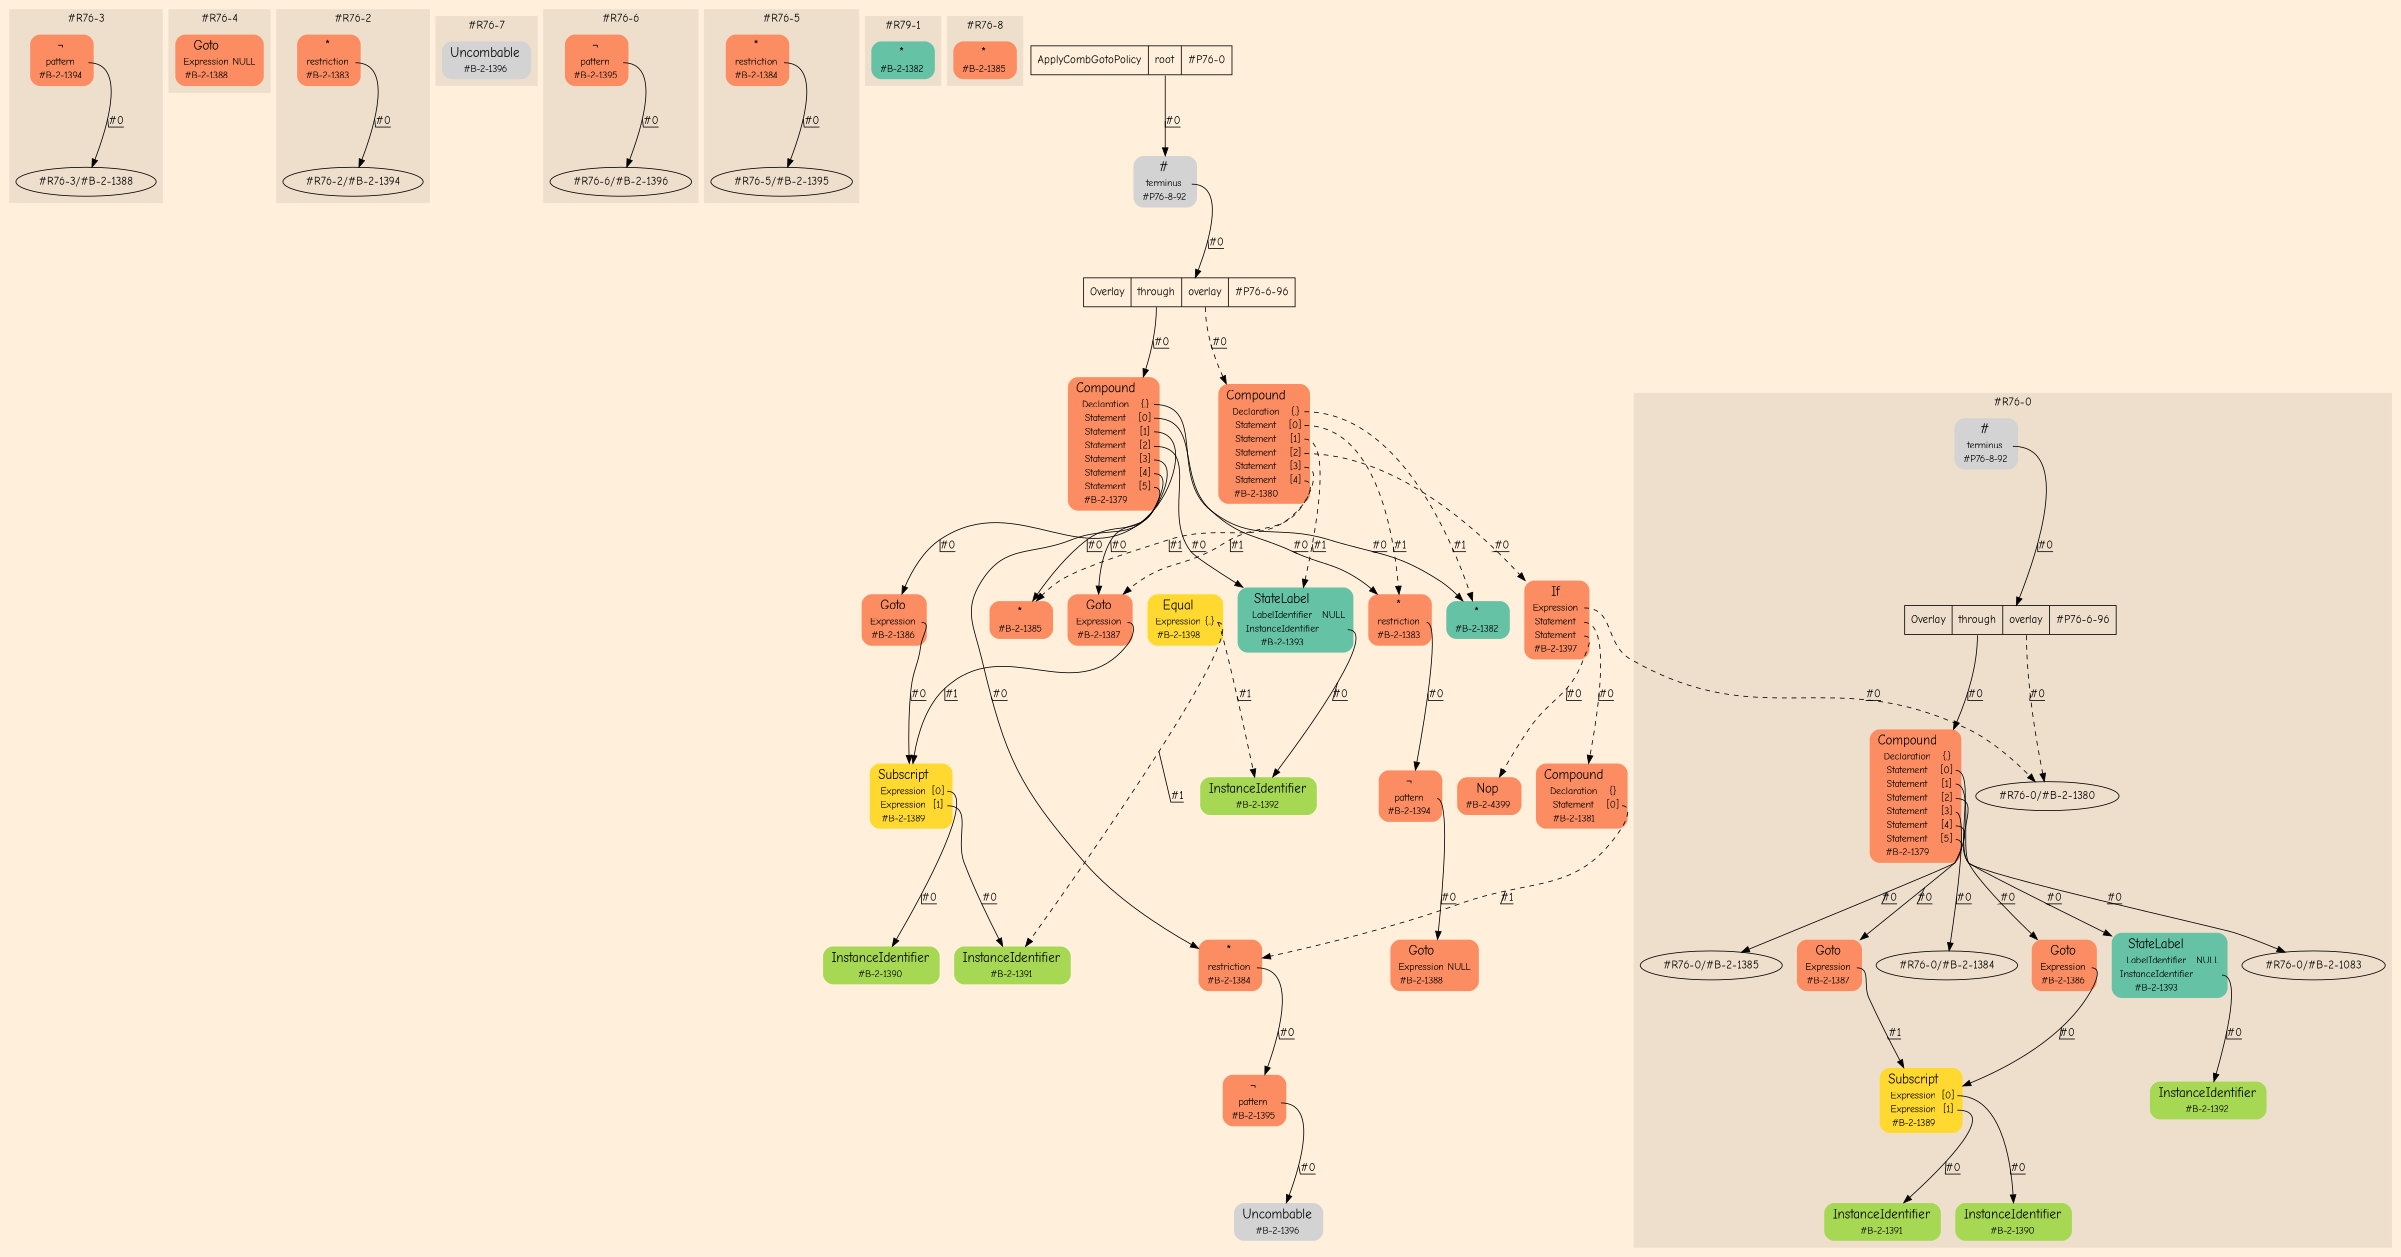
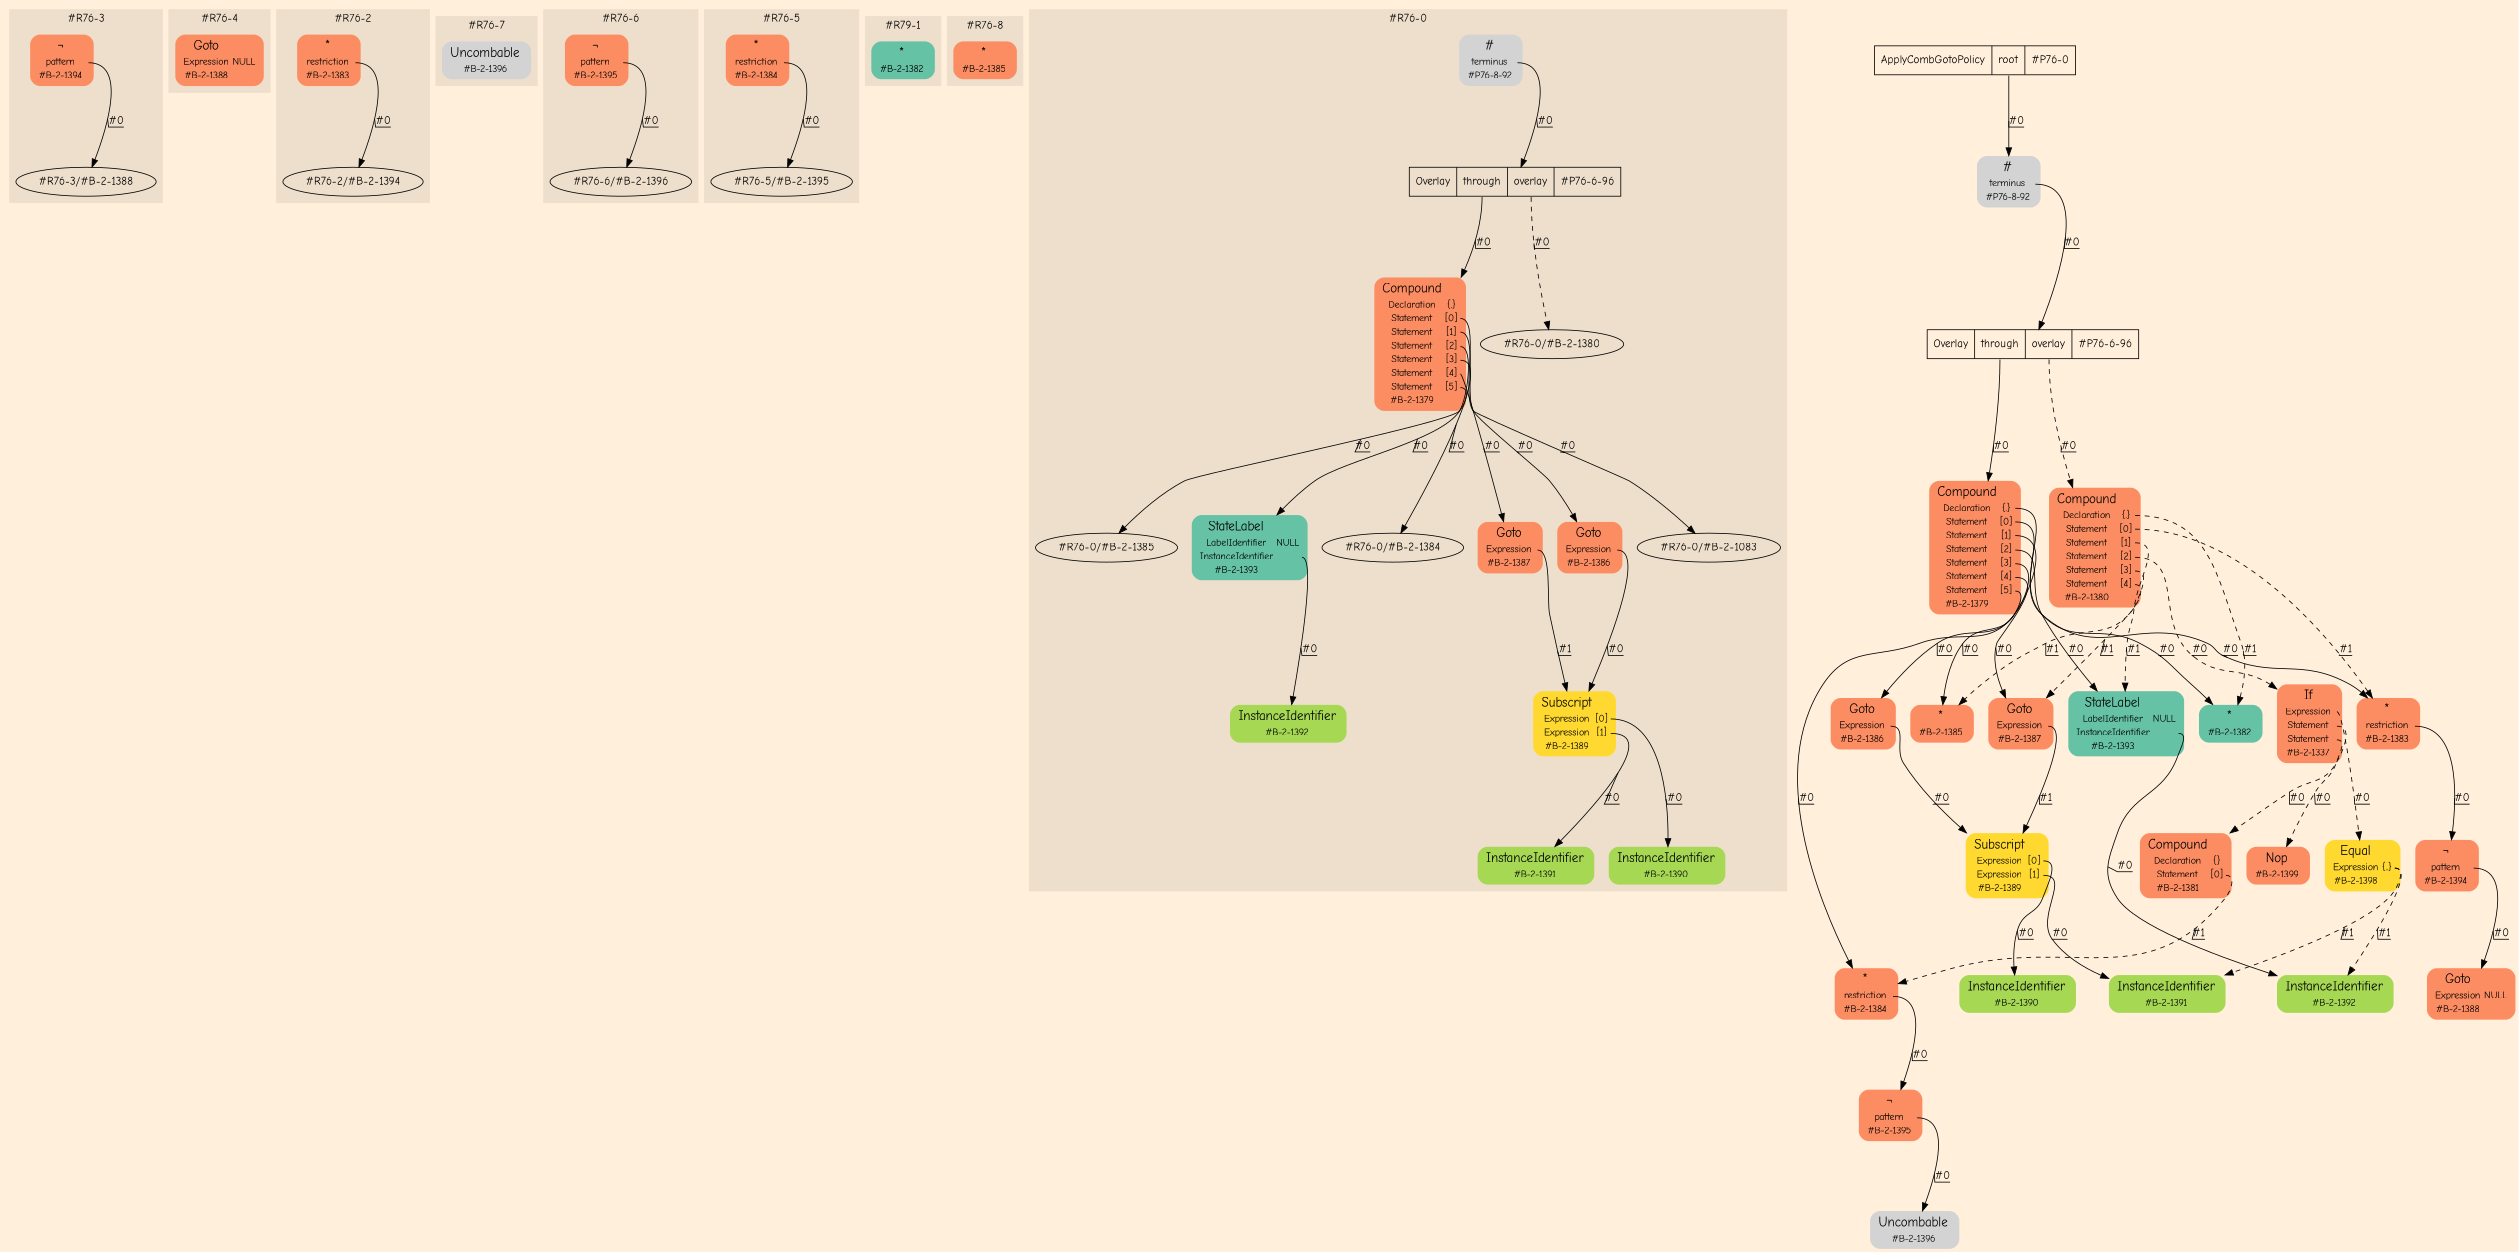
(1556, 649) -> (2308, 753)
(1800, 698) -> (2350, 771)
(1488, 805) -> (2277, 875)
